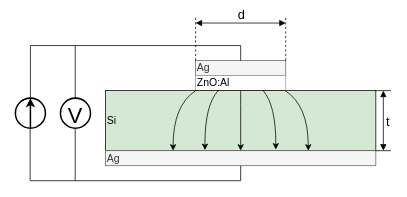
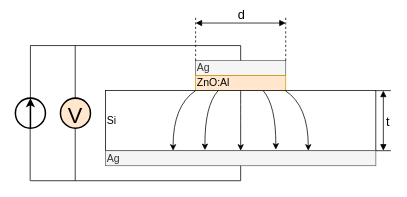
(240, 83) -> (240, 83)
(75, 113) -> (75, 113)
(240, 120) -> (240, 120)
